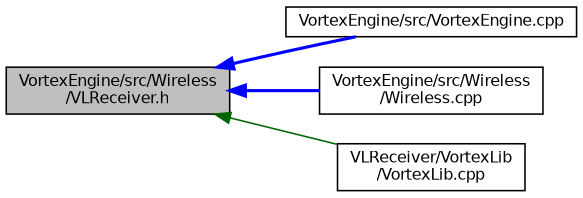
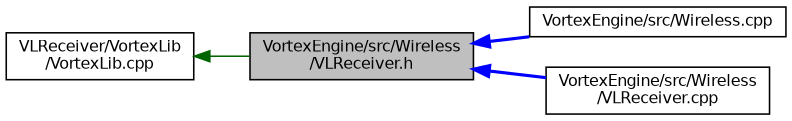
(431, 22) -> (658, 22)
(431, 91) -> (658, 91)
(284, 131) -> (230, 56)
